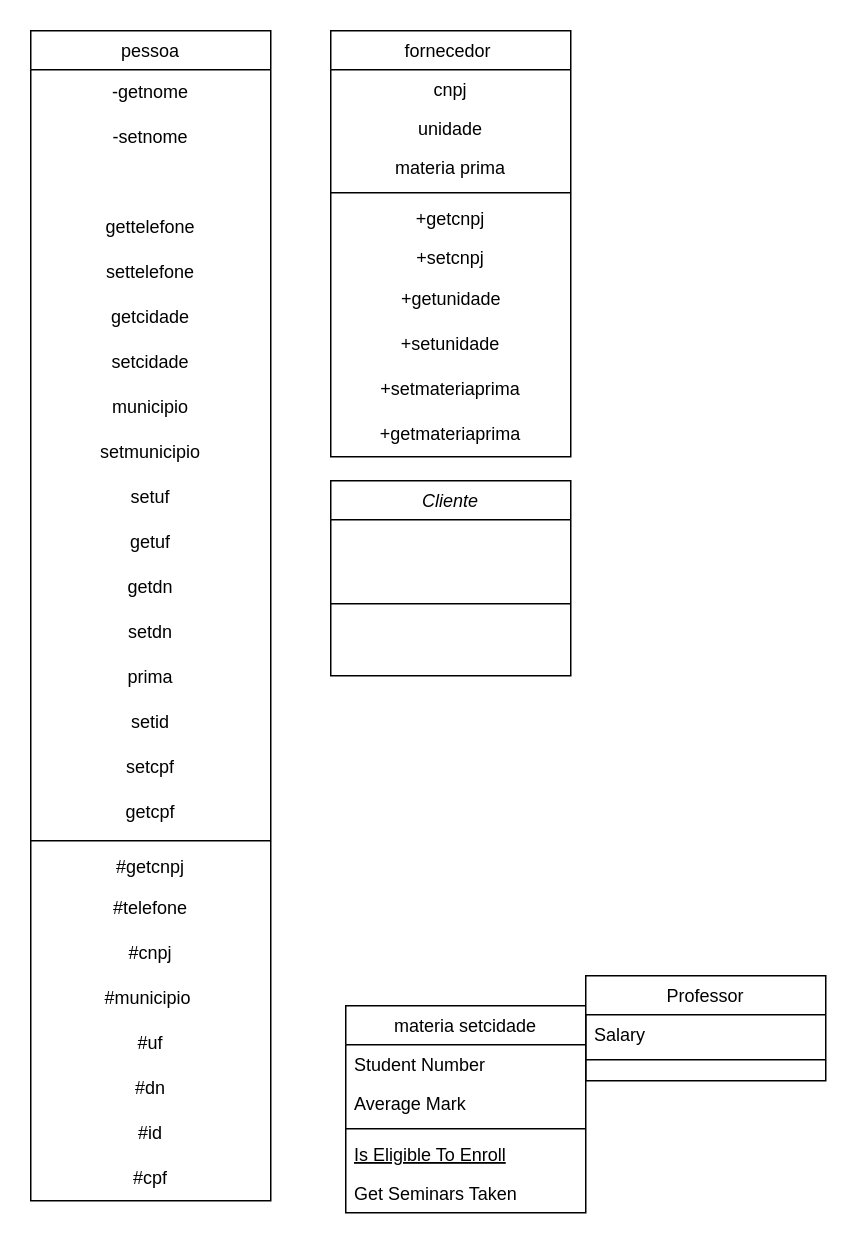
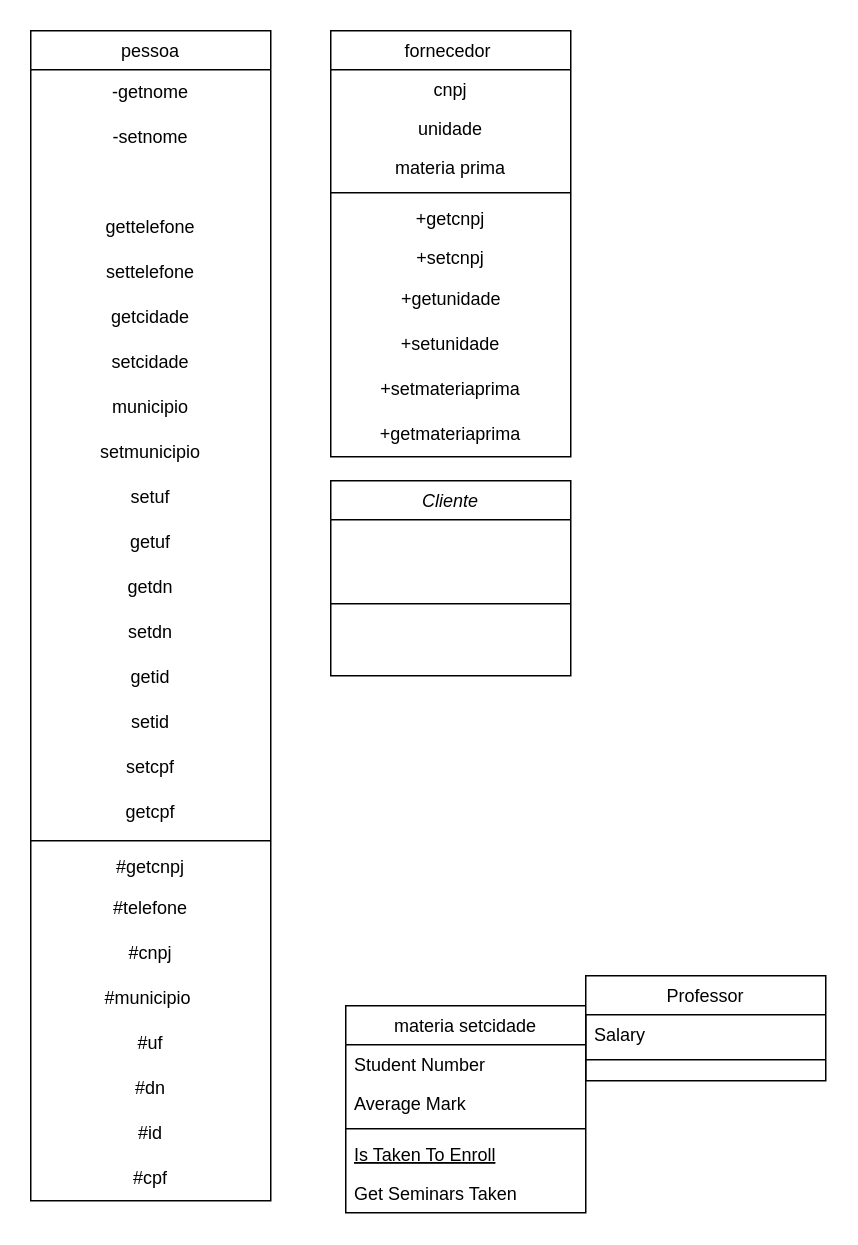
(151, 677) -> (151, 677)
(439, 1155) -> (433, 1155)
